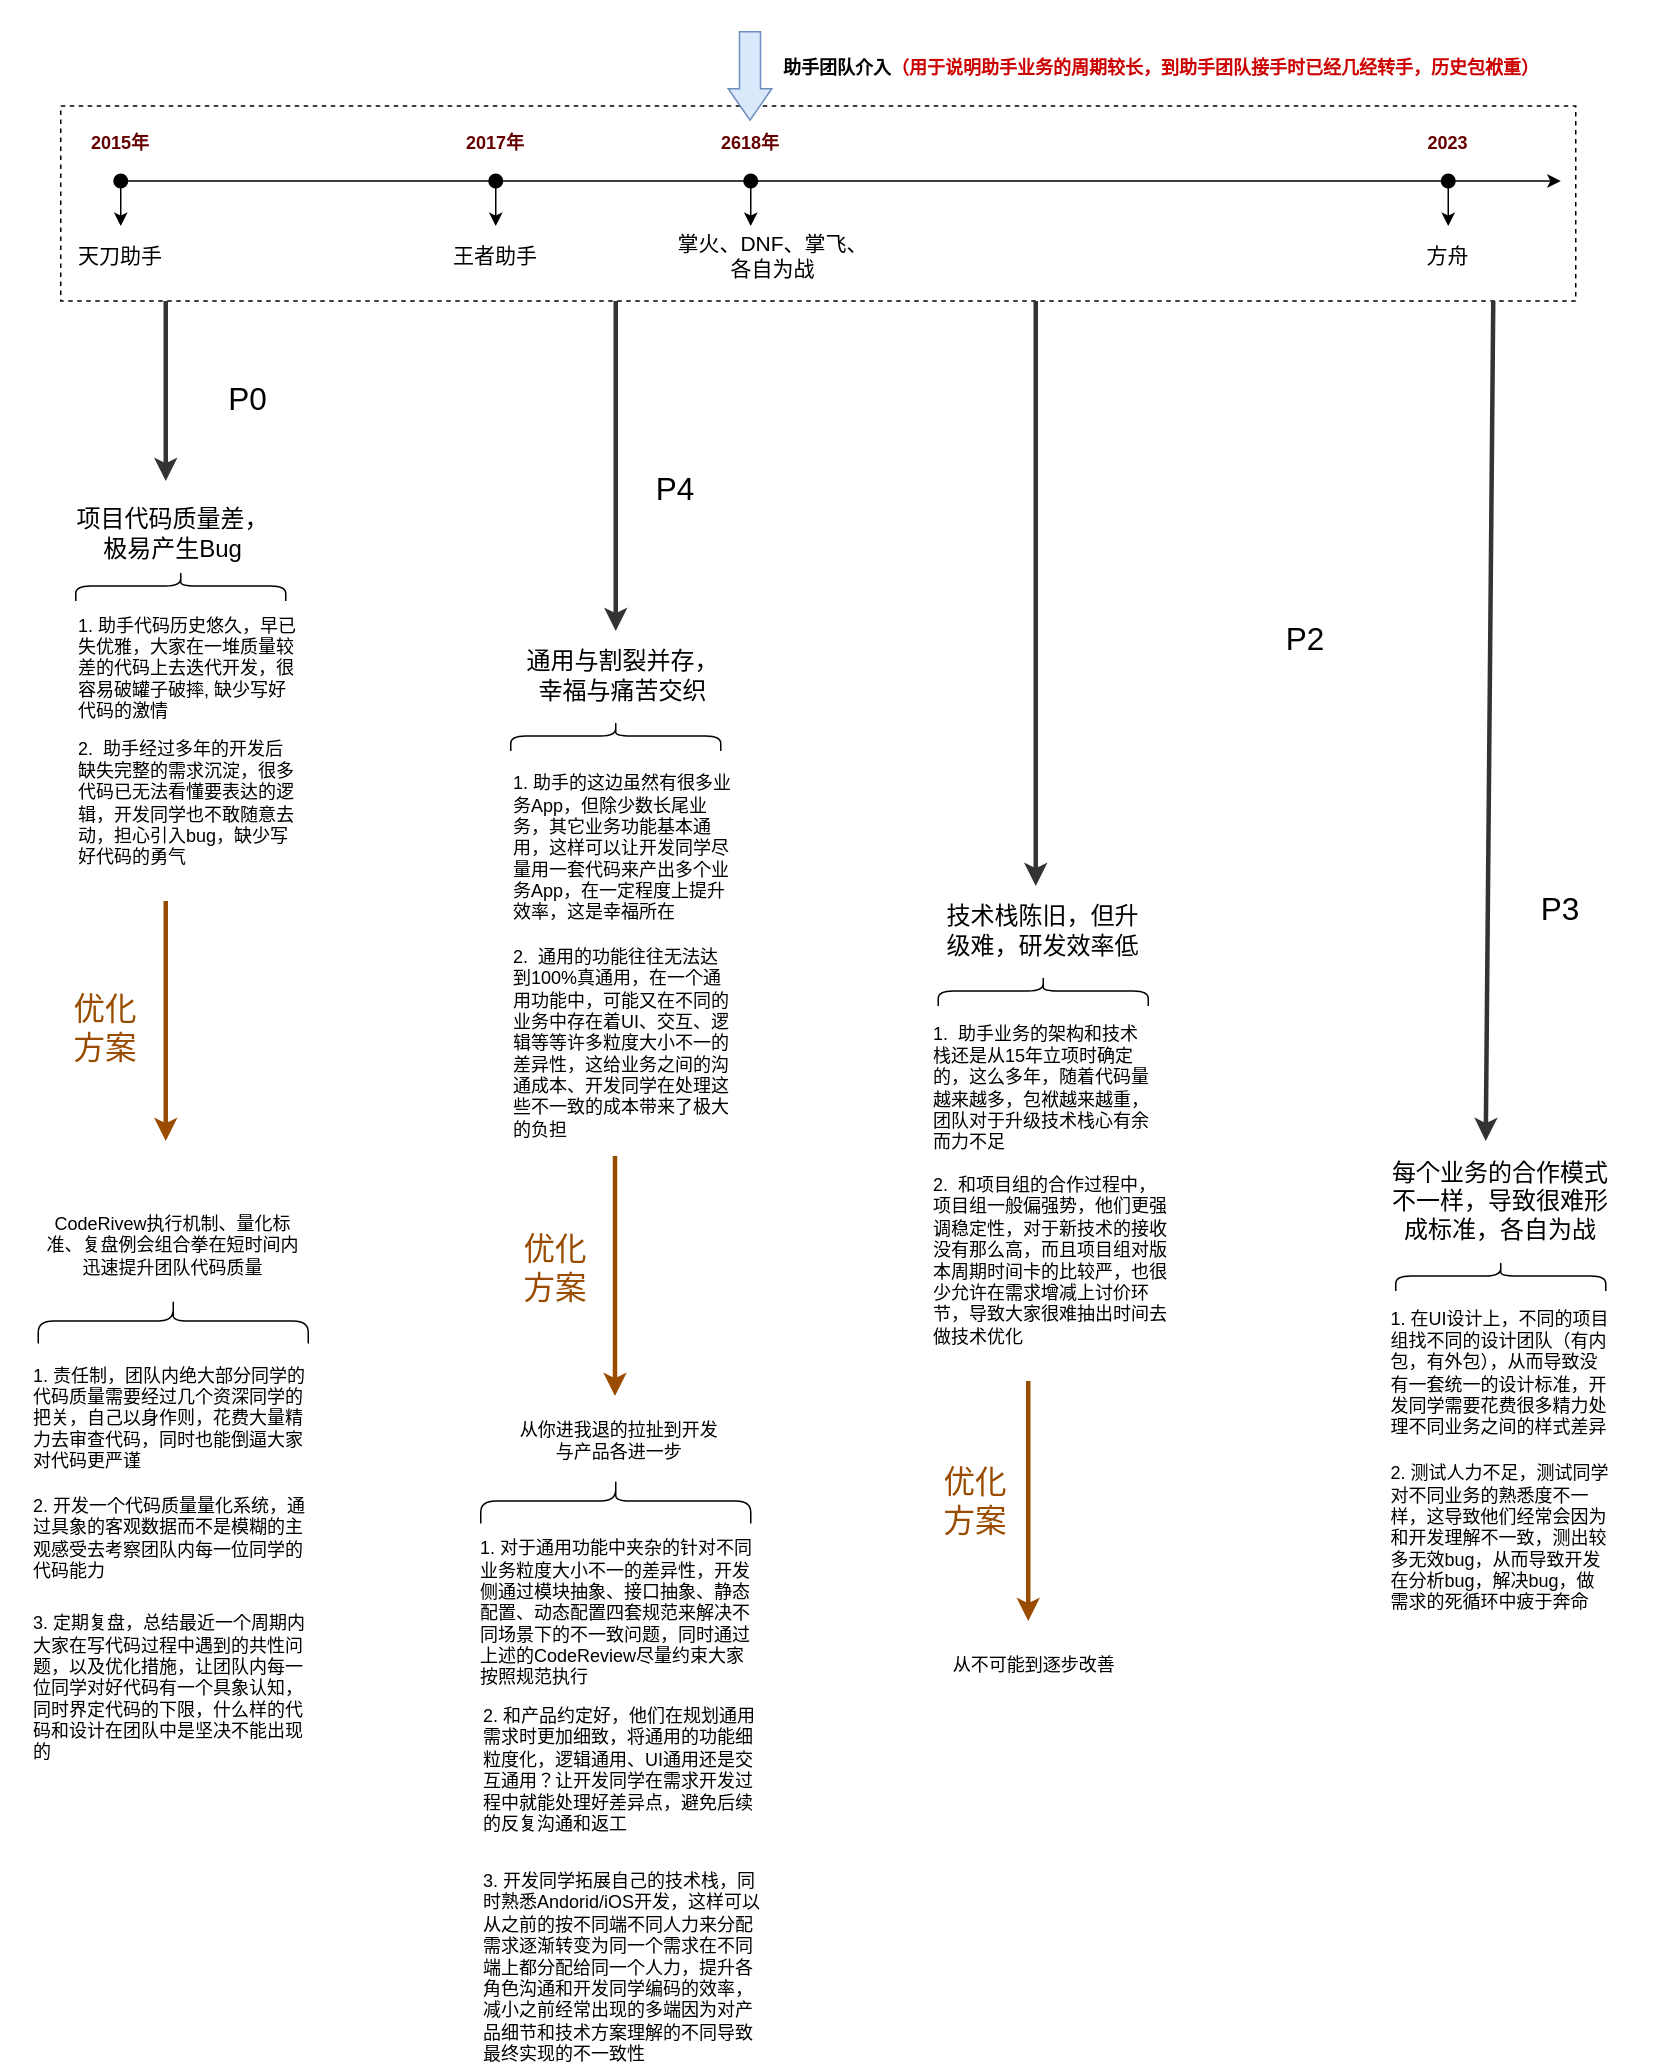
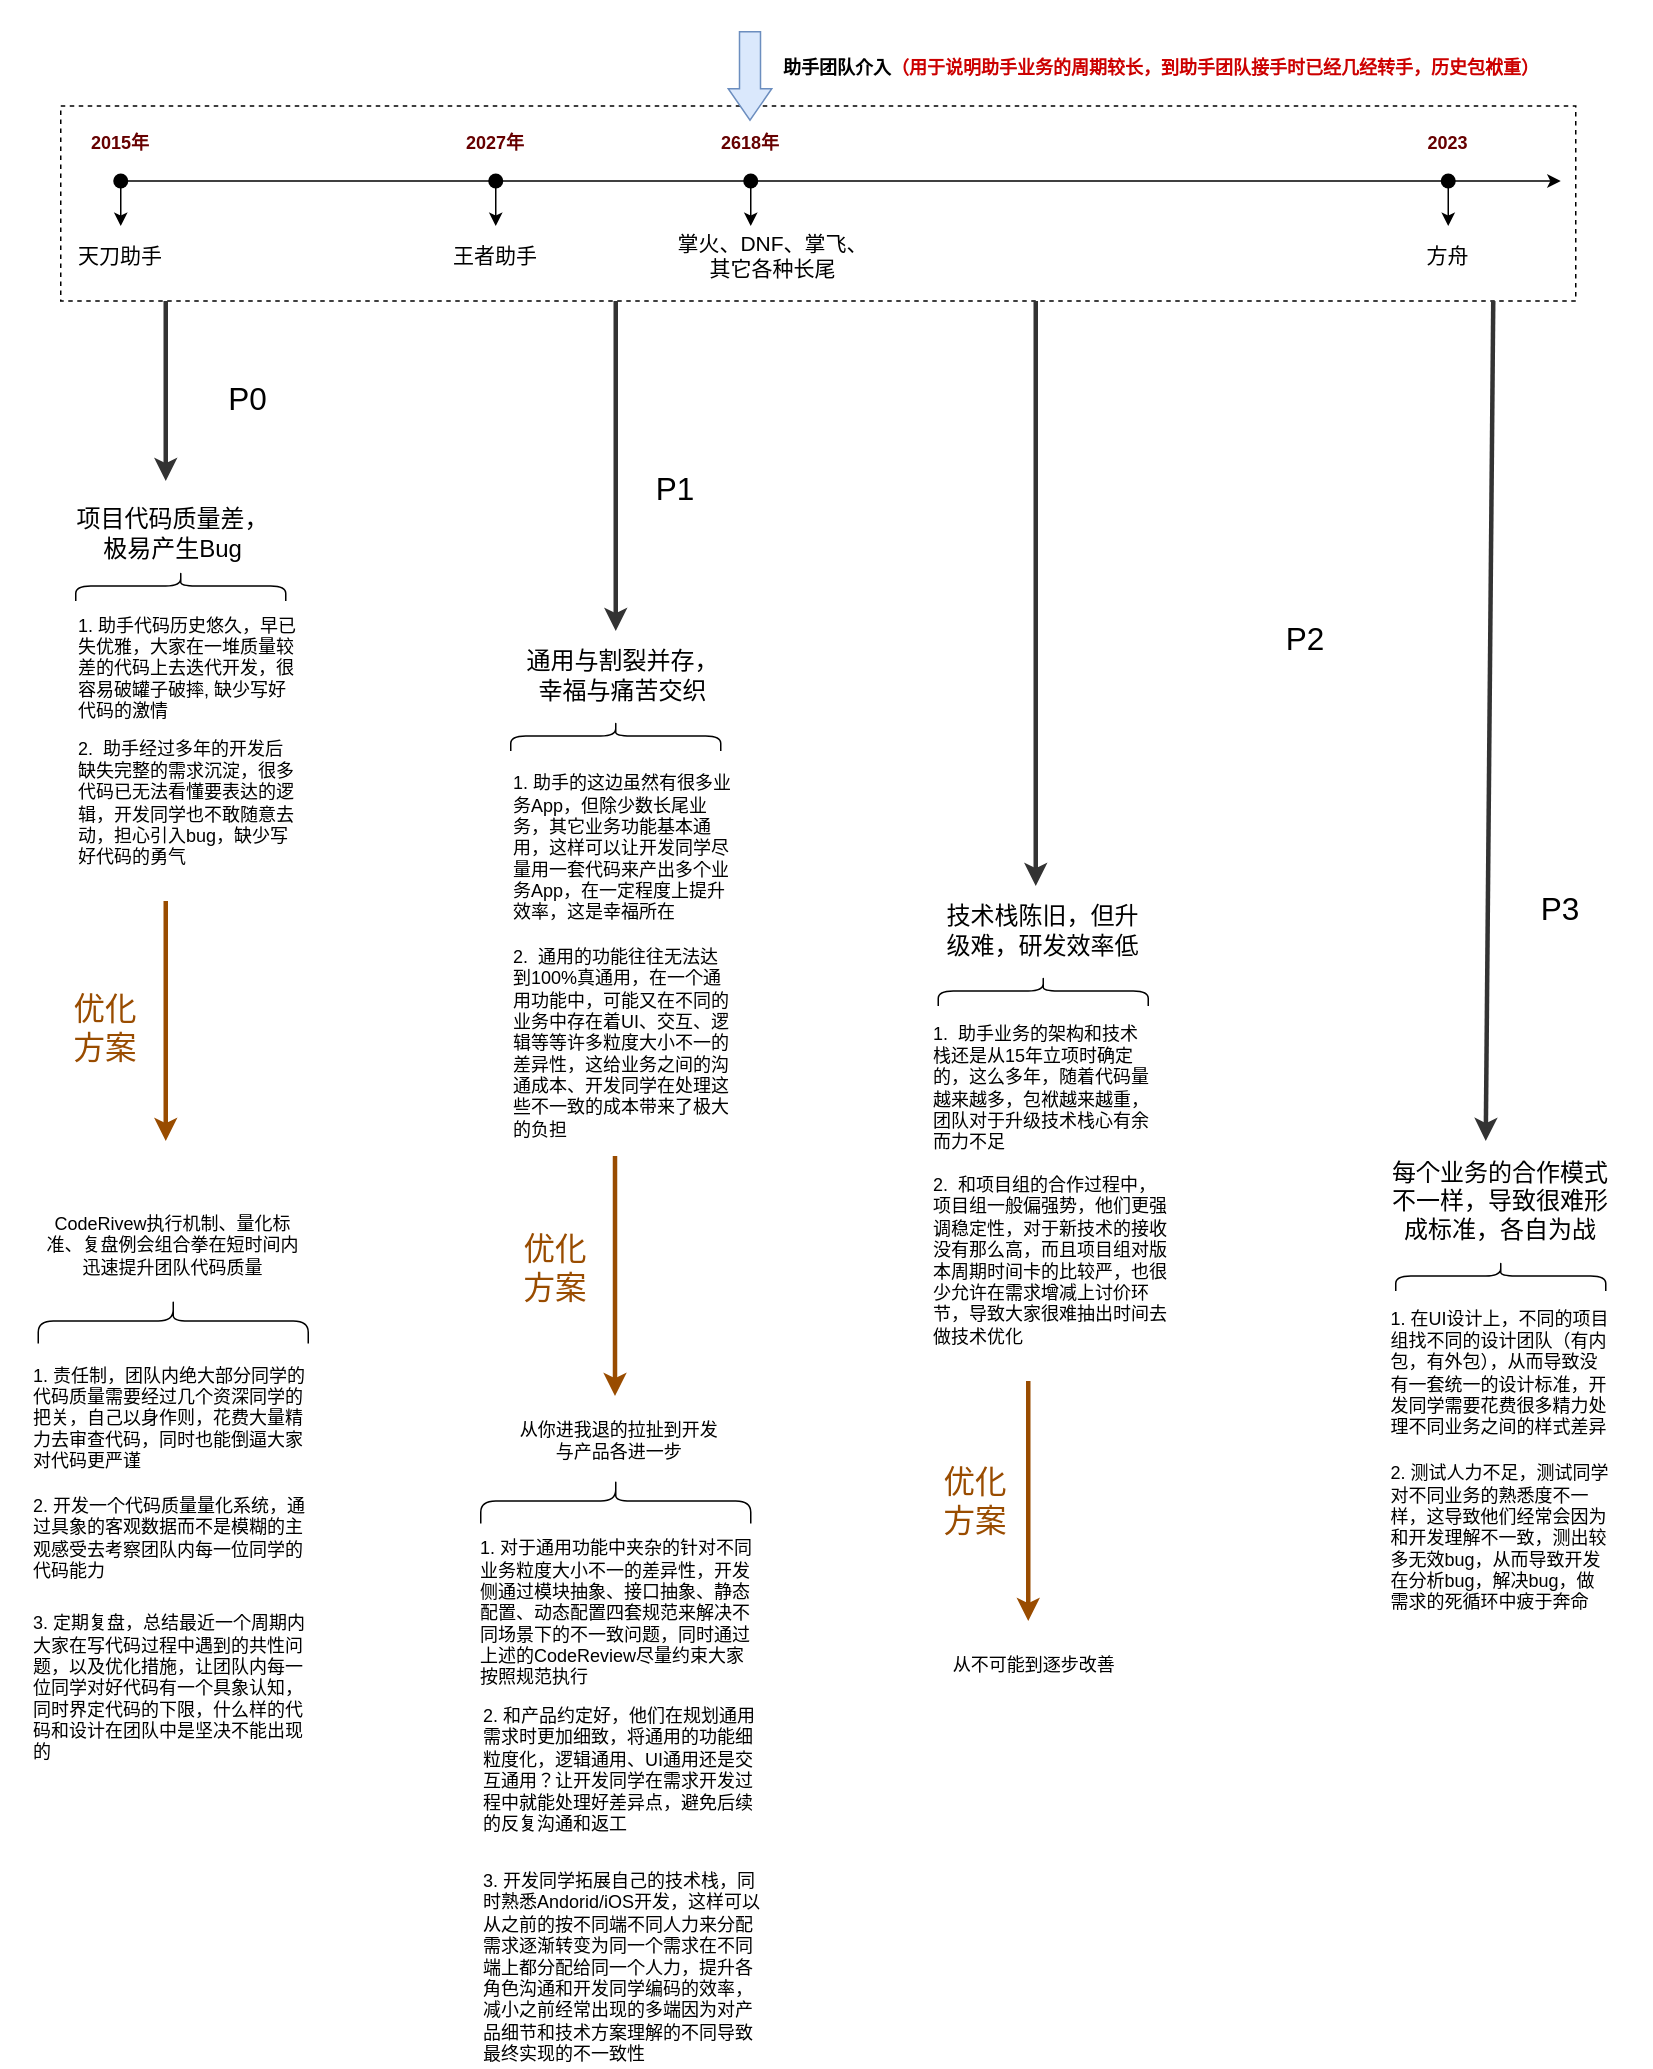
(496, 143) -> (496, 143)
(773, 256) -> (773, 256)
(676, 488) -> (676, 488)
